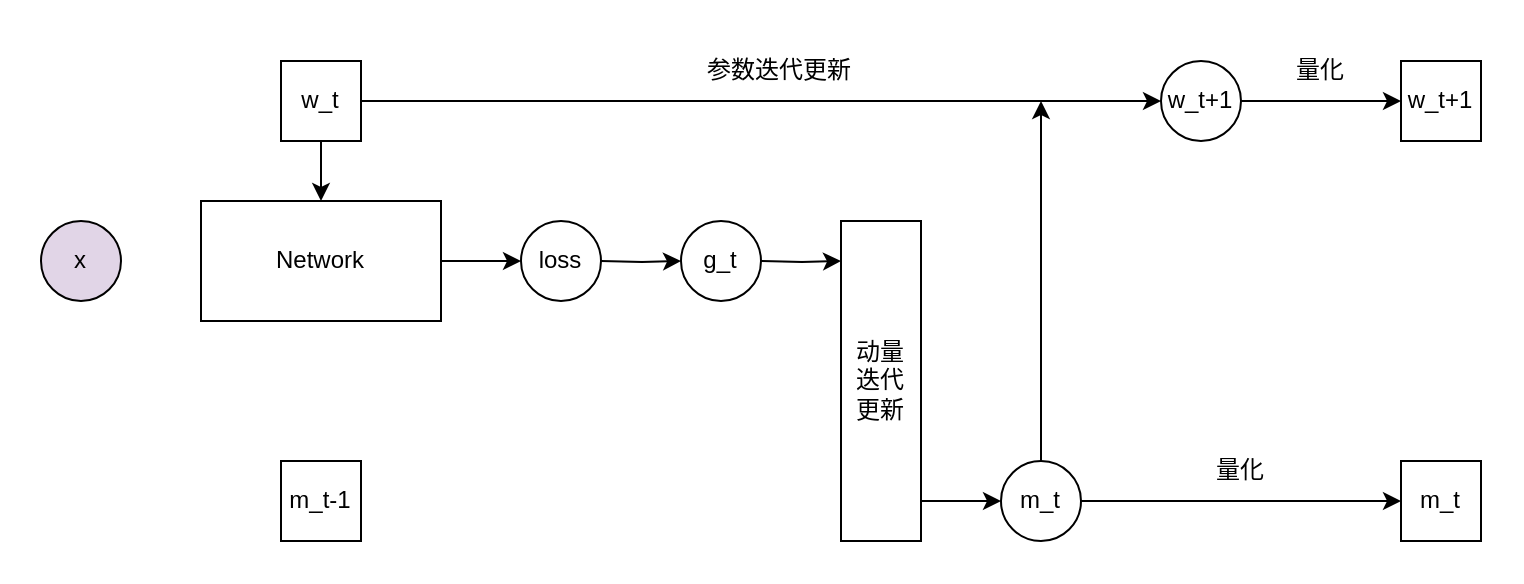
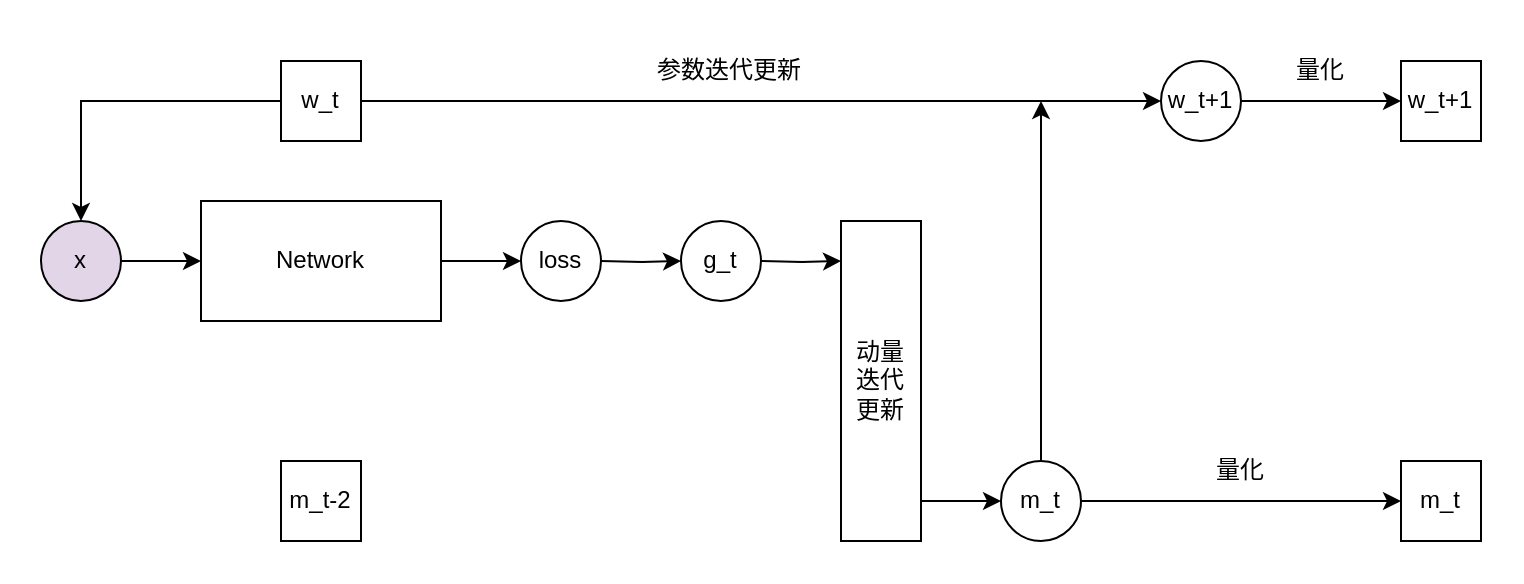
(780, 71) -> (730, 71)
(321, 178) -> (128, 101)
none -> (154, 261)
(321, 501) -> (321, 501)
